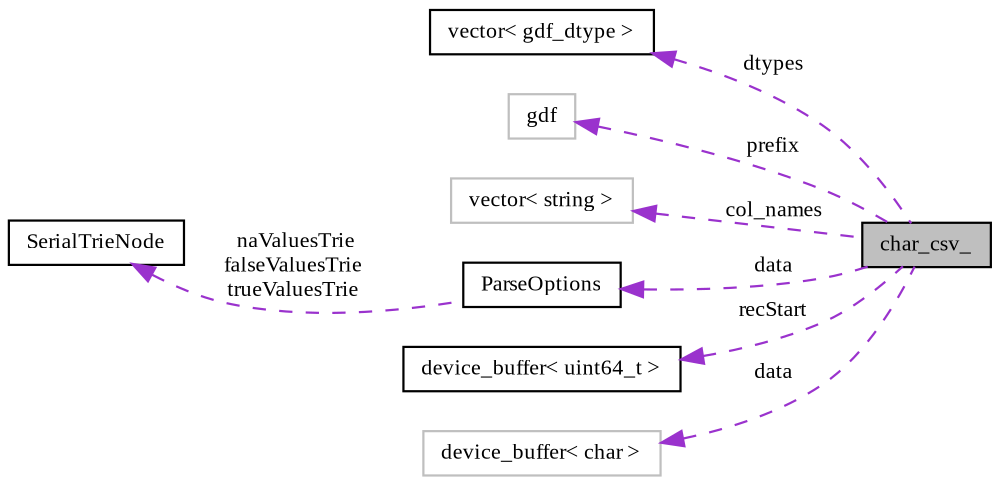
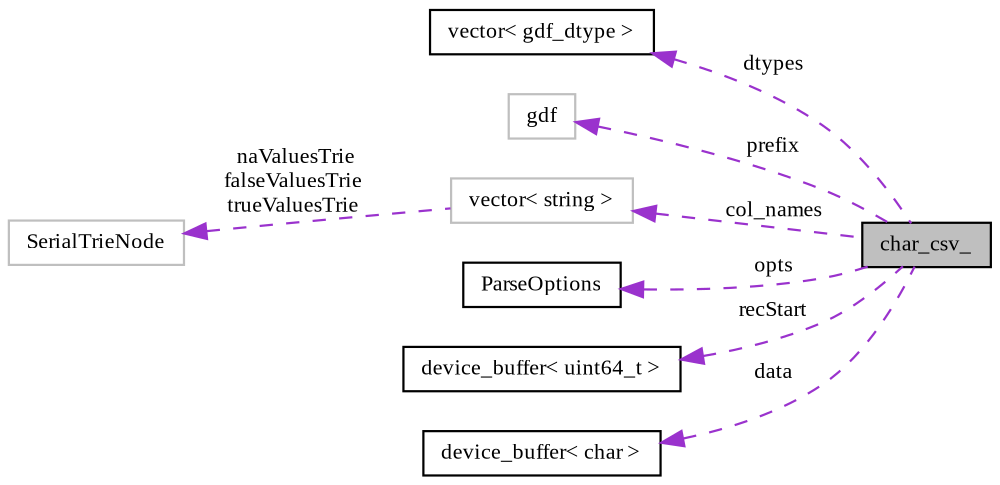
(96, 243) -> (96, 243)
(771, 266) -> (771, 266)
(305, 312) -> (329, 219)
(542, 453) -> (542, 453)
